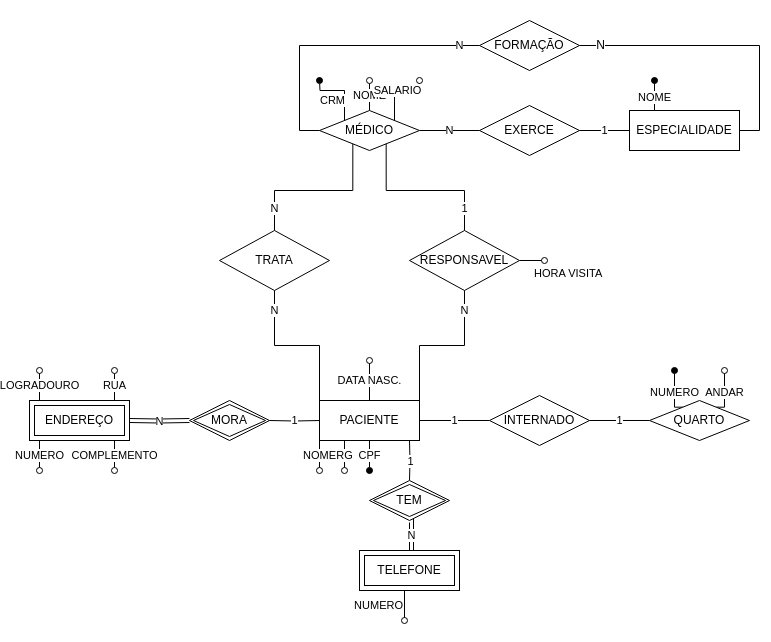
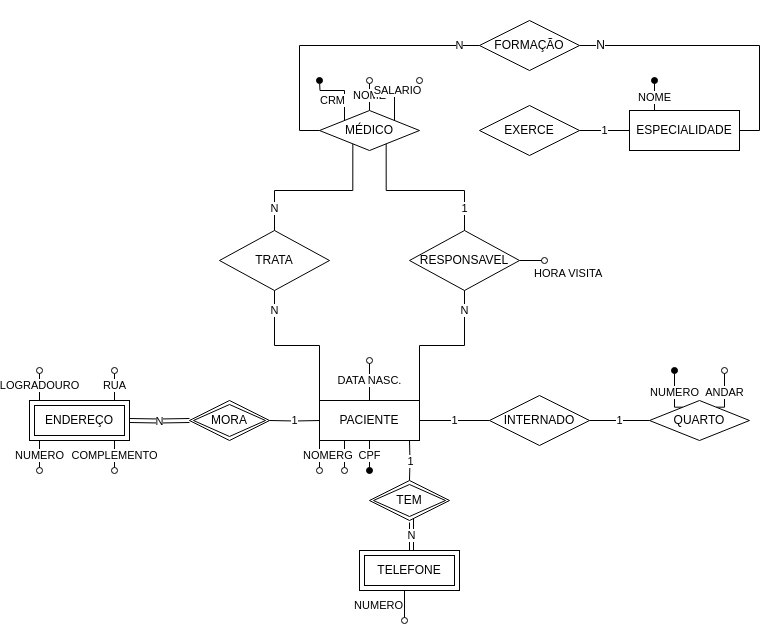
(450, 131) -> none
